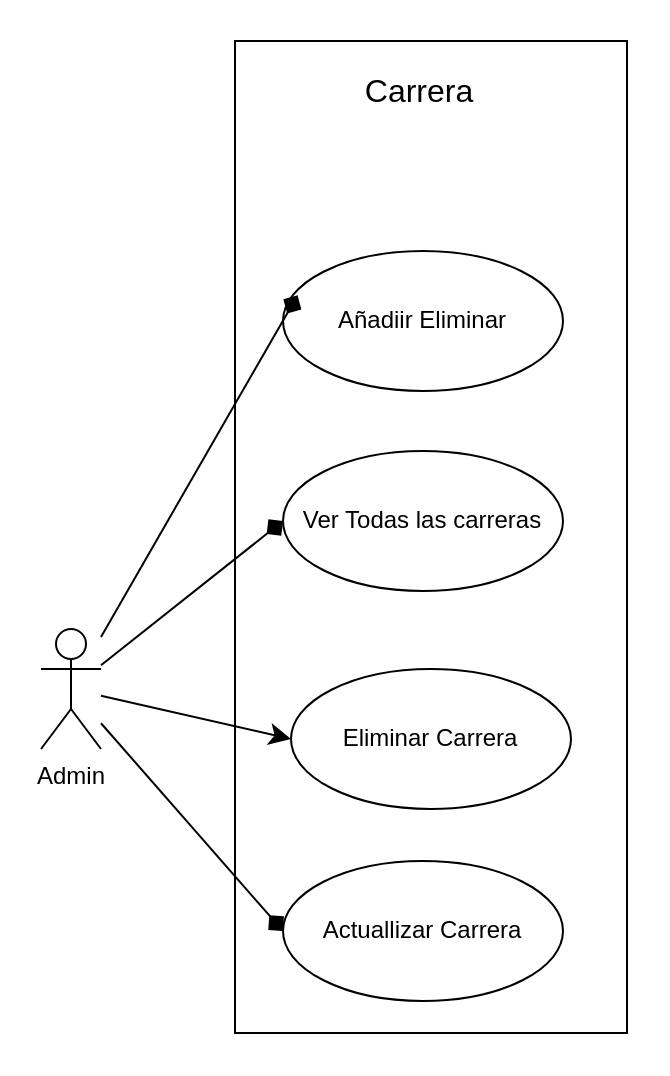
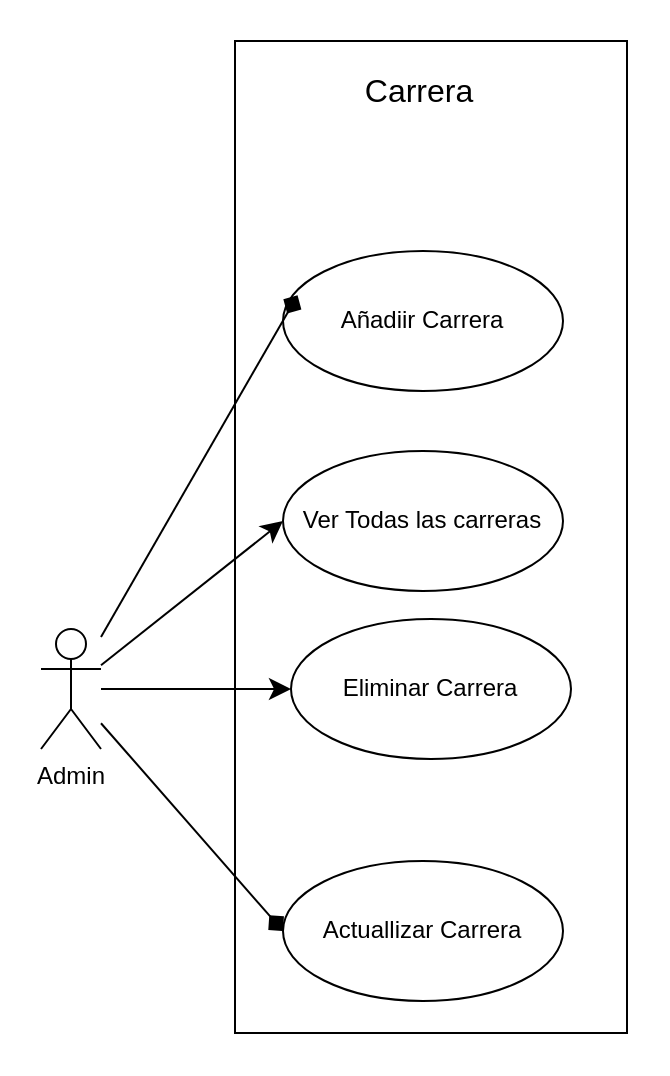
(423, 321) -> (423, 321)
(267, 534) -> (268, 533)
(431, 739) -> (431, 689)
